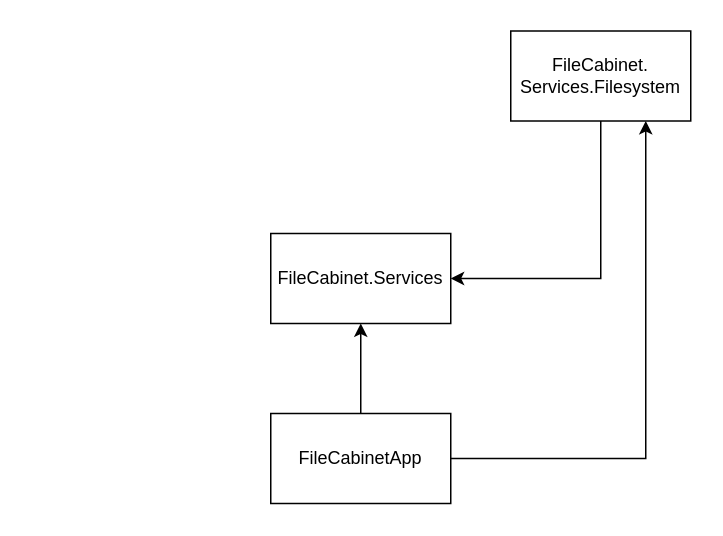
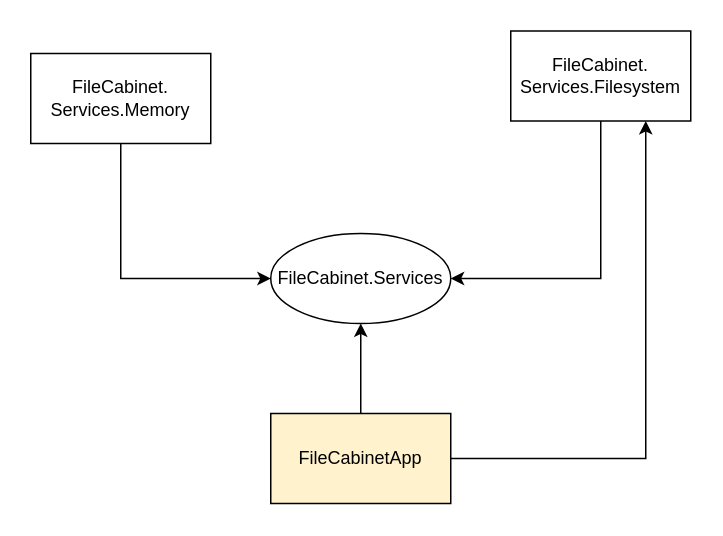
none -> (121, 98)
none -> (123, 278)
(361, 278) -> (361, 278)
(361, 458) -> (361, 458)
